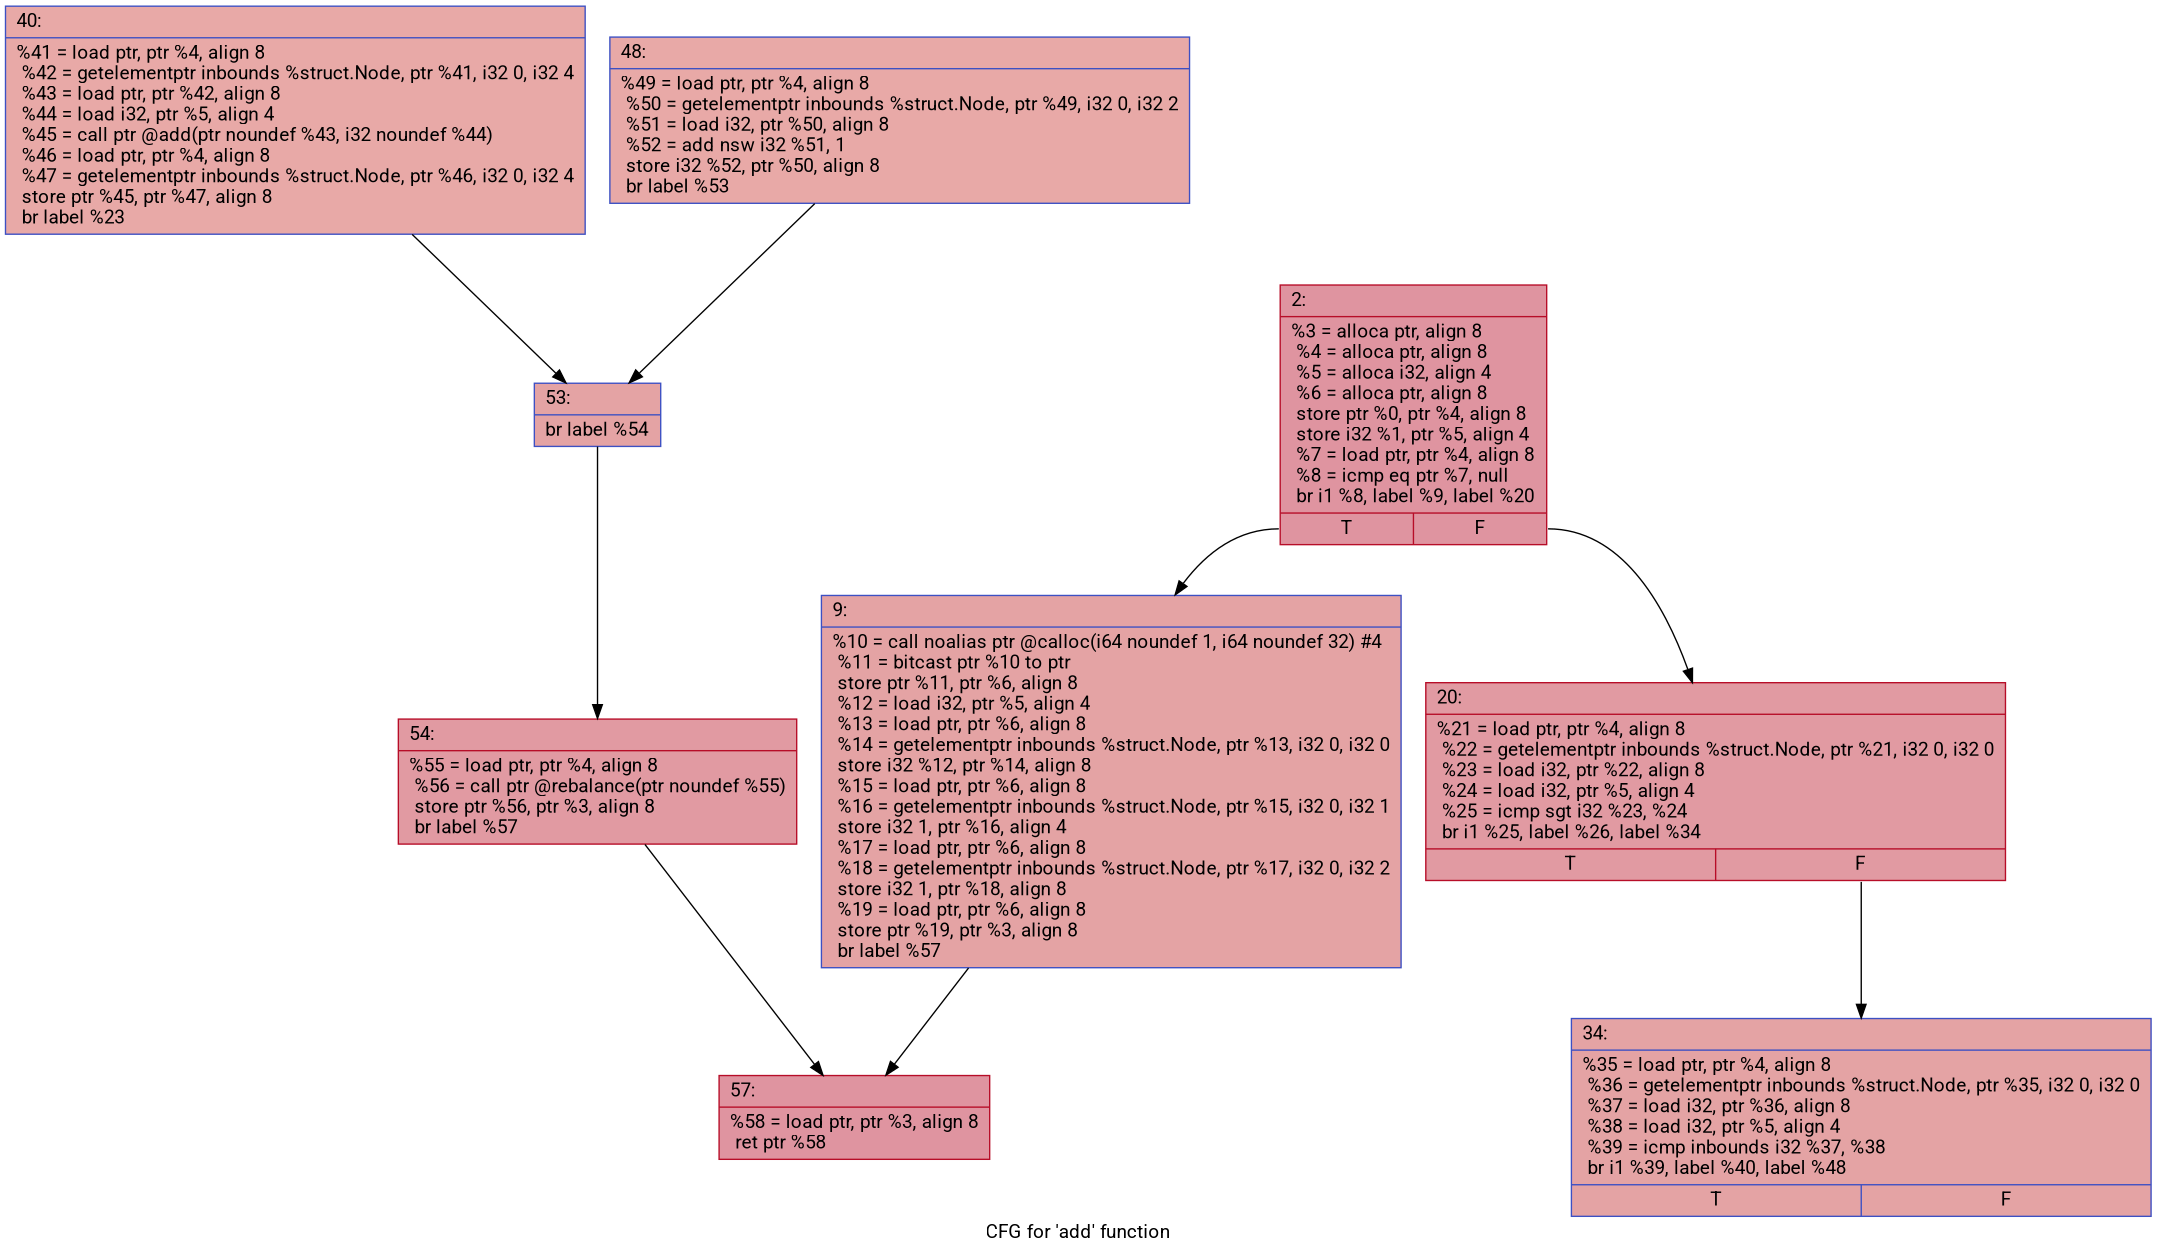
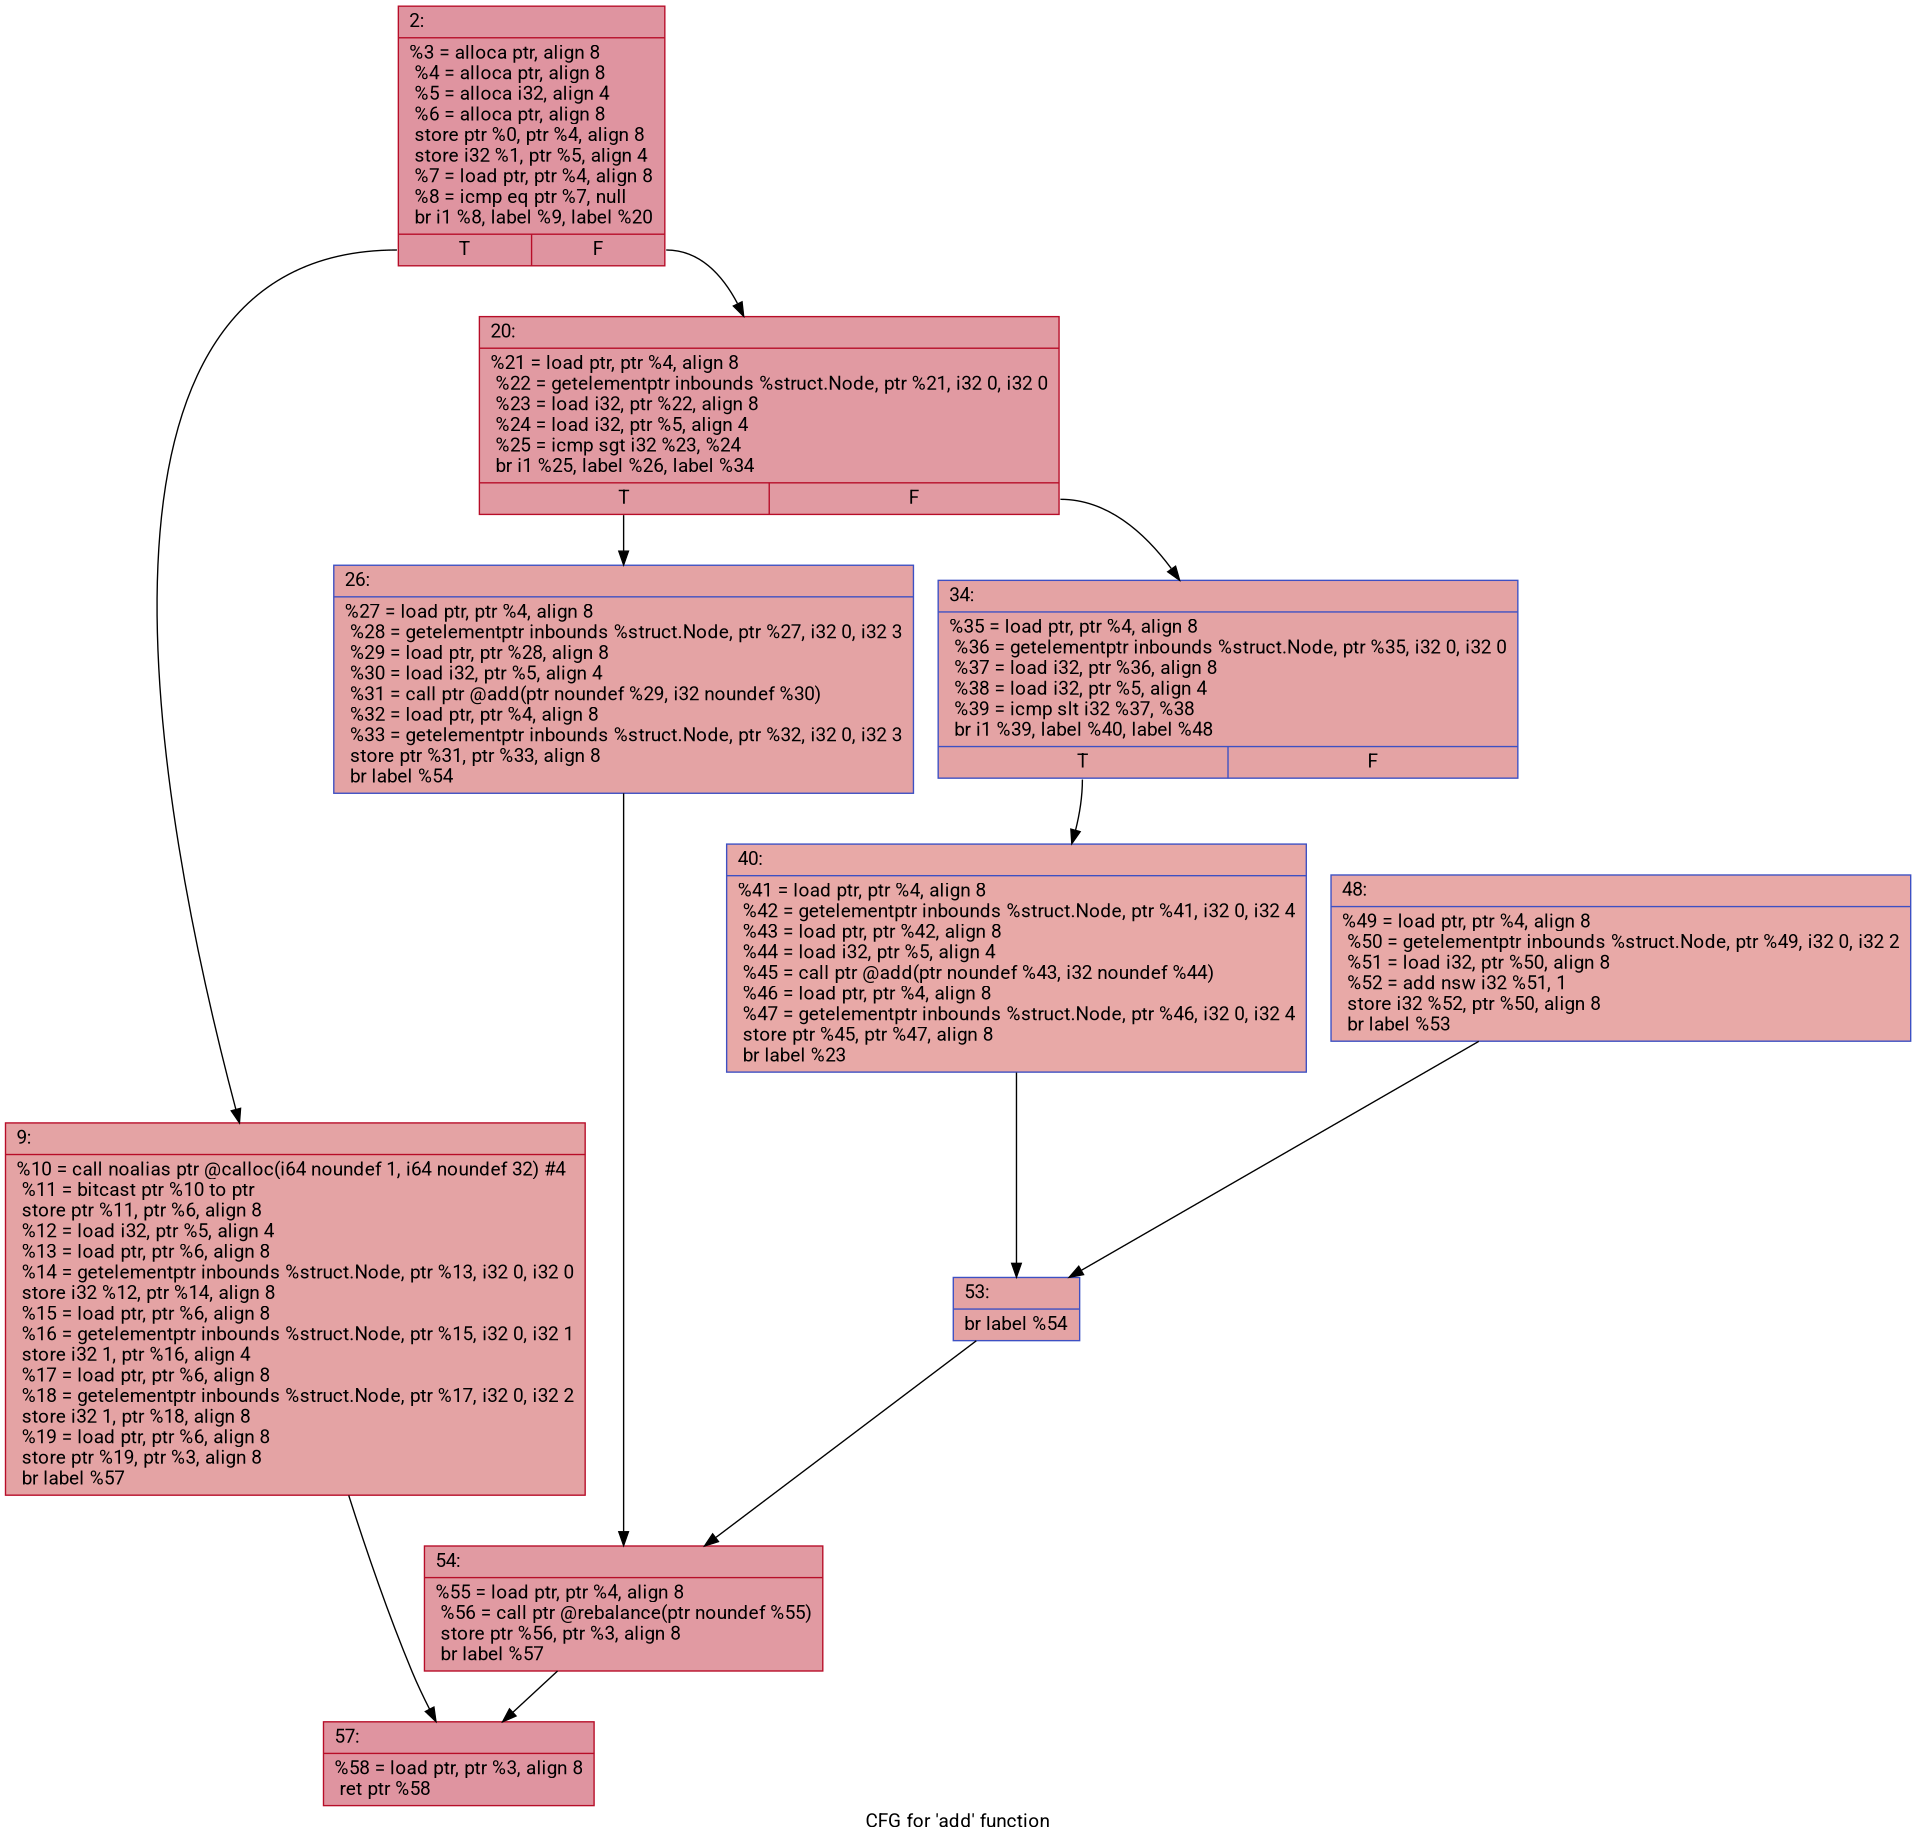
none -> (624, 679)
(1111, 782) -> (295, 1309)
none -> (1081, 805)
(1734, 1148) -> (1072, 709)
